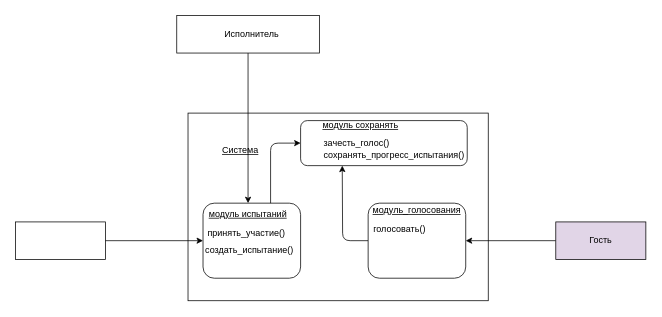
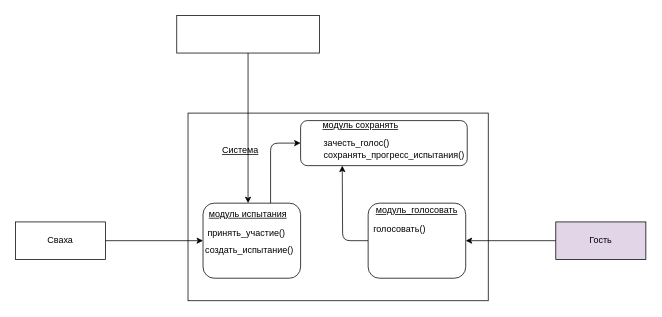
(252, 34) -> none
(417, 210) -> (417, 210)
(248, 214) -> (248, 214)
none -> (60, 240)
